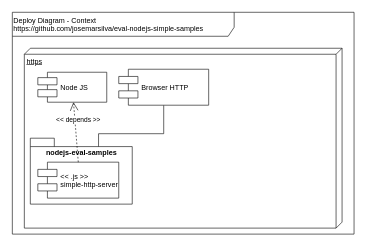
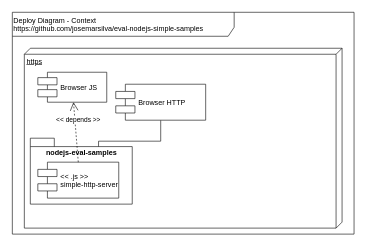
(164, 87) -> (161, 102)
(73, 88) -> (80, 88)
